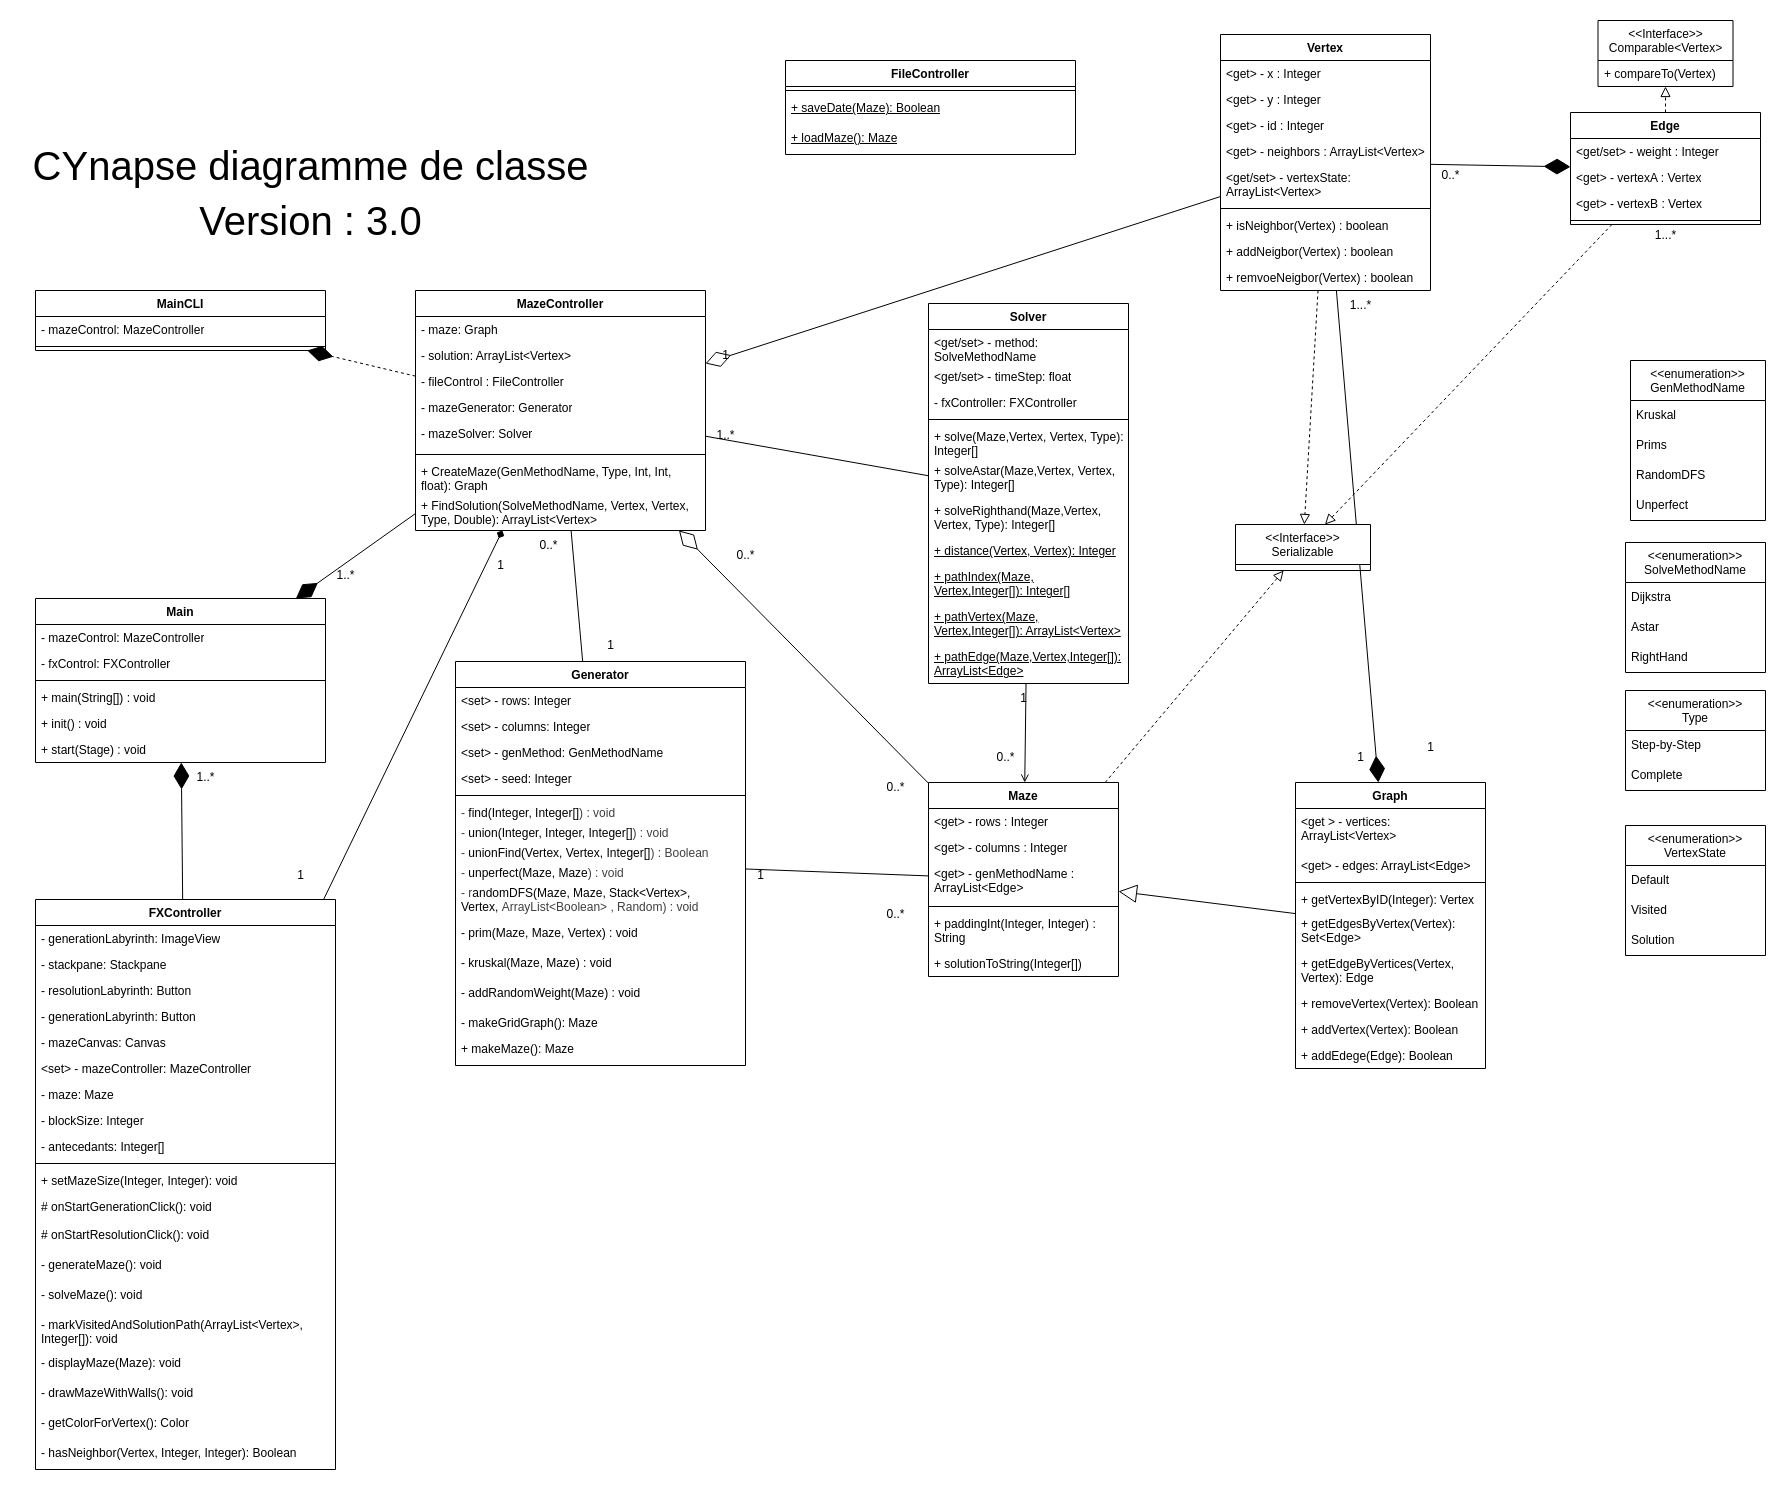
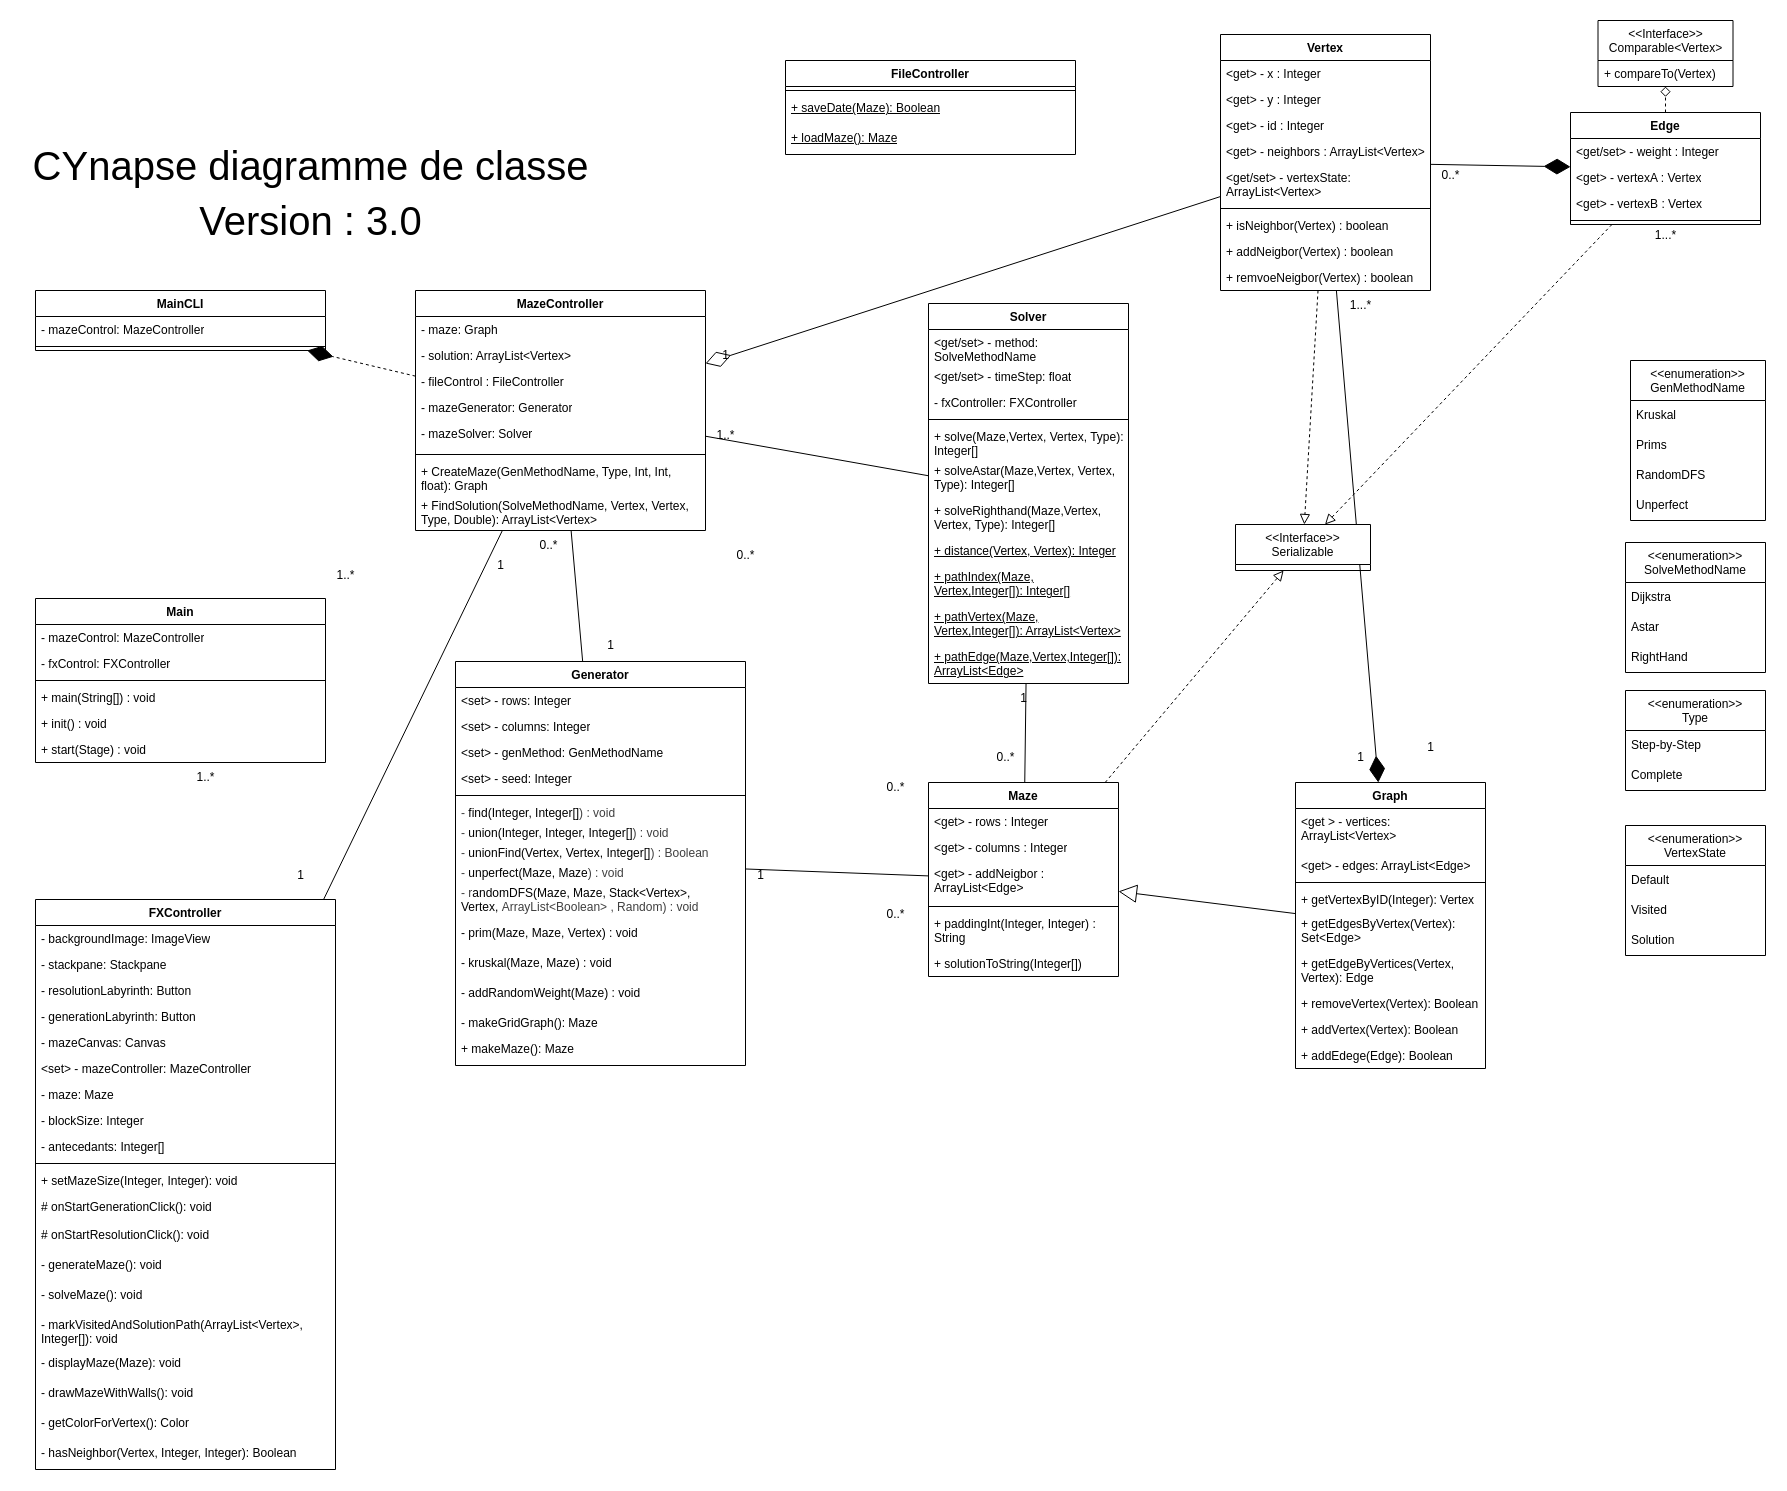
(1666, 98) -> (1666, 97)
(499, 538) -> (500, 535)
(365, 549) -> none
(813, 666) -> none
(1025, 776) -> (1025, 778)
(182, 844) -> none
(1025, 882) -> (1025, 882)
(140, 940) -> (129, 940)
